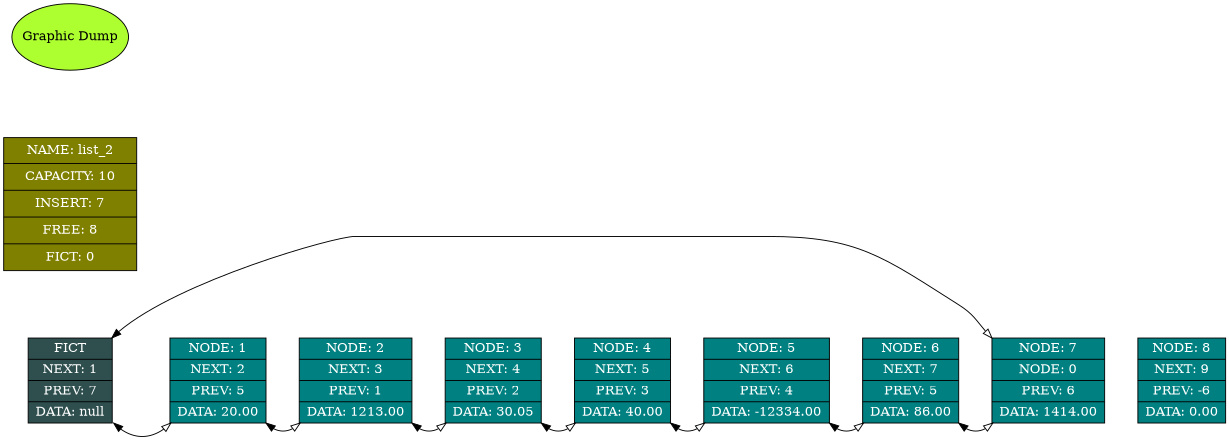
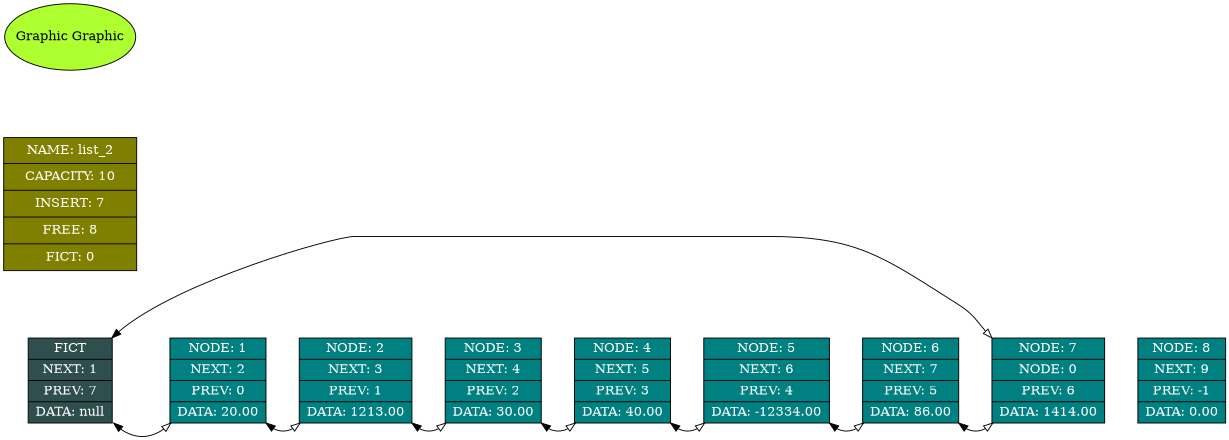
(70, 37) -> (70, 37)
(218, 391) -> (218, 391)
(1182, 391) -> (1182, 391)
(493, 412) -> (493, 412)
